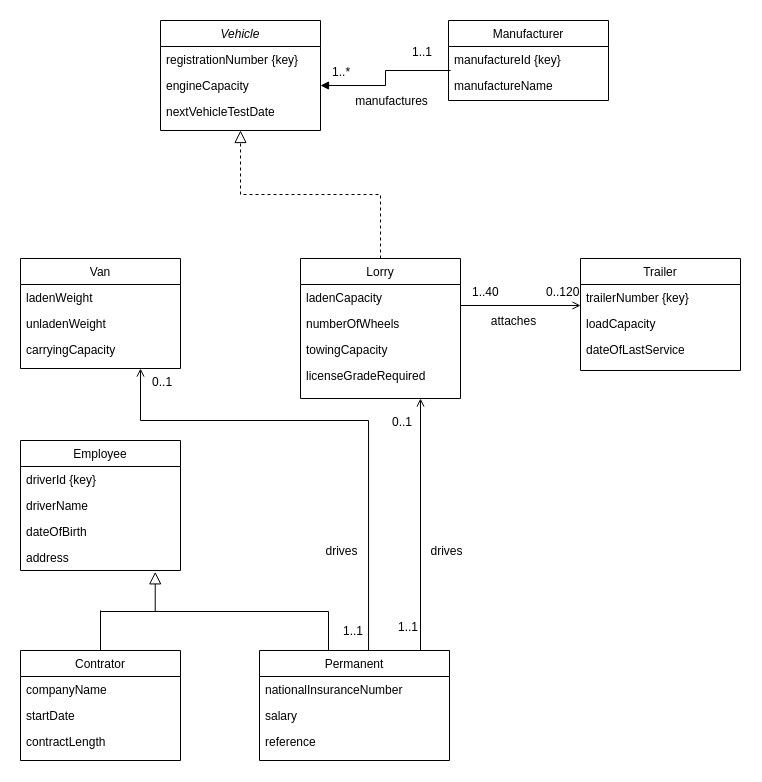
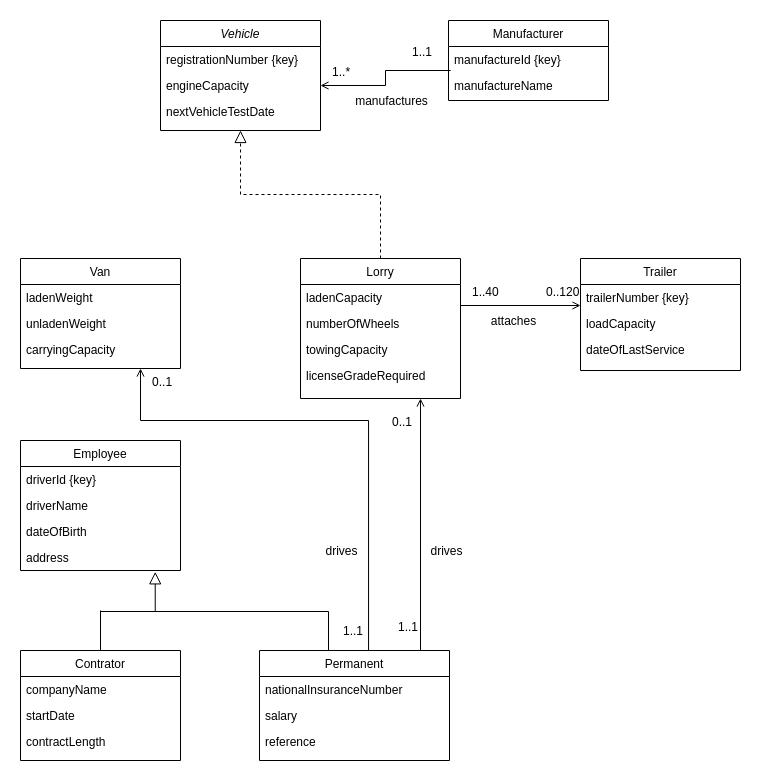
(330, 86) -> (327, 86)
